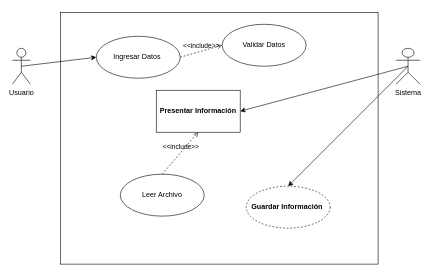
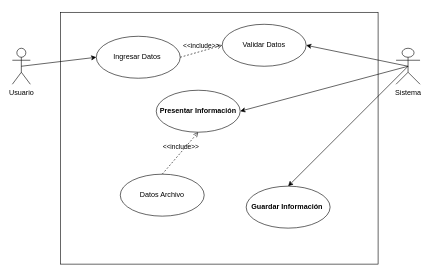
none -> (357, 56)
(198, 111) -> (198, 111)
(162, 195) -> (162, 195)
(288, 207) -> (288, 207)
